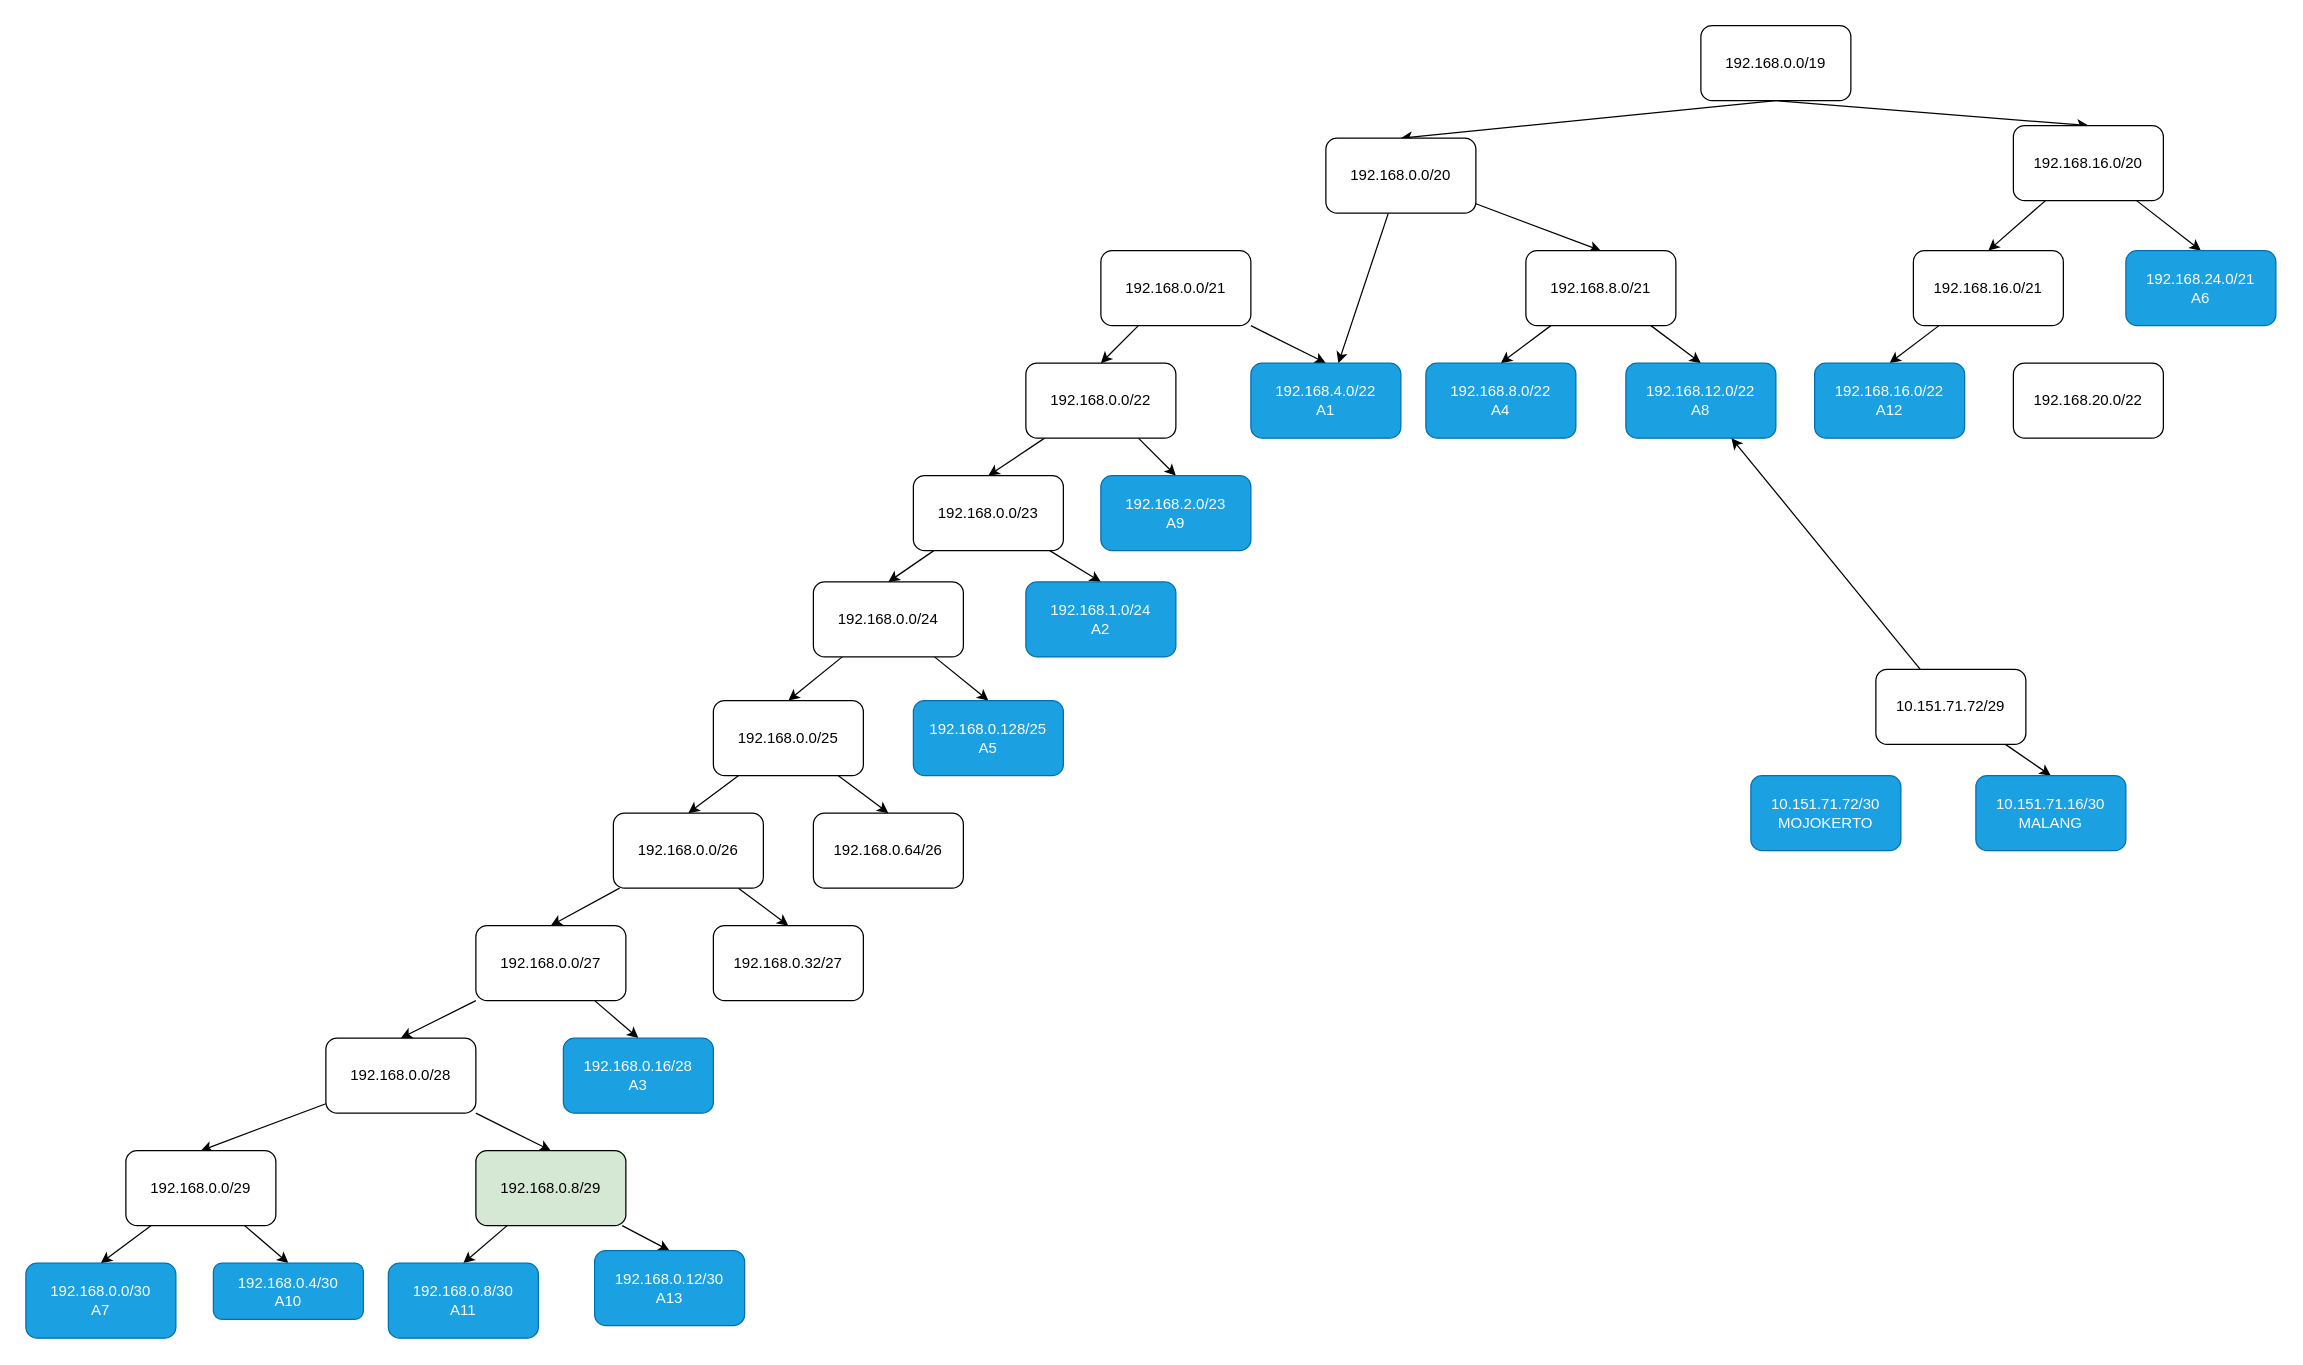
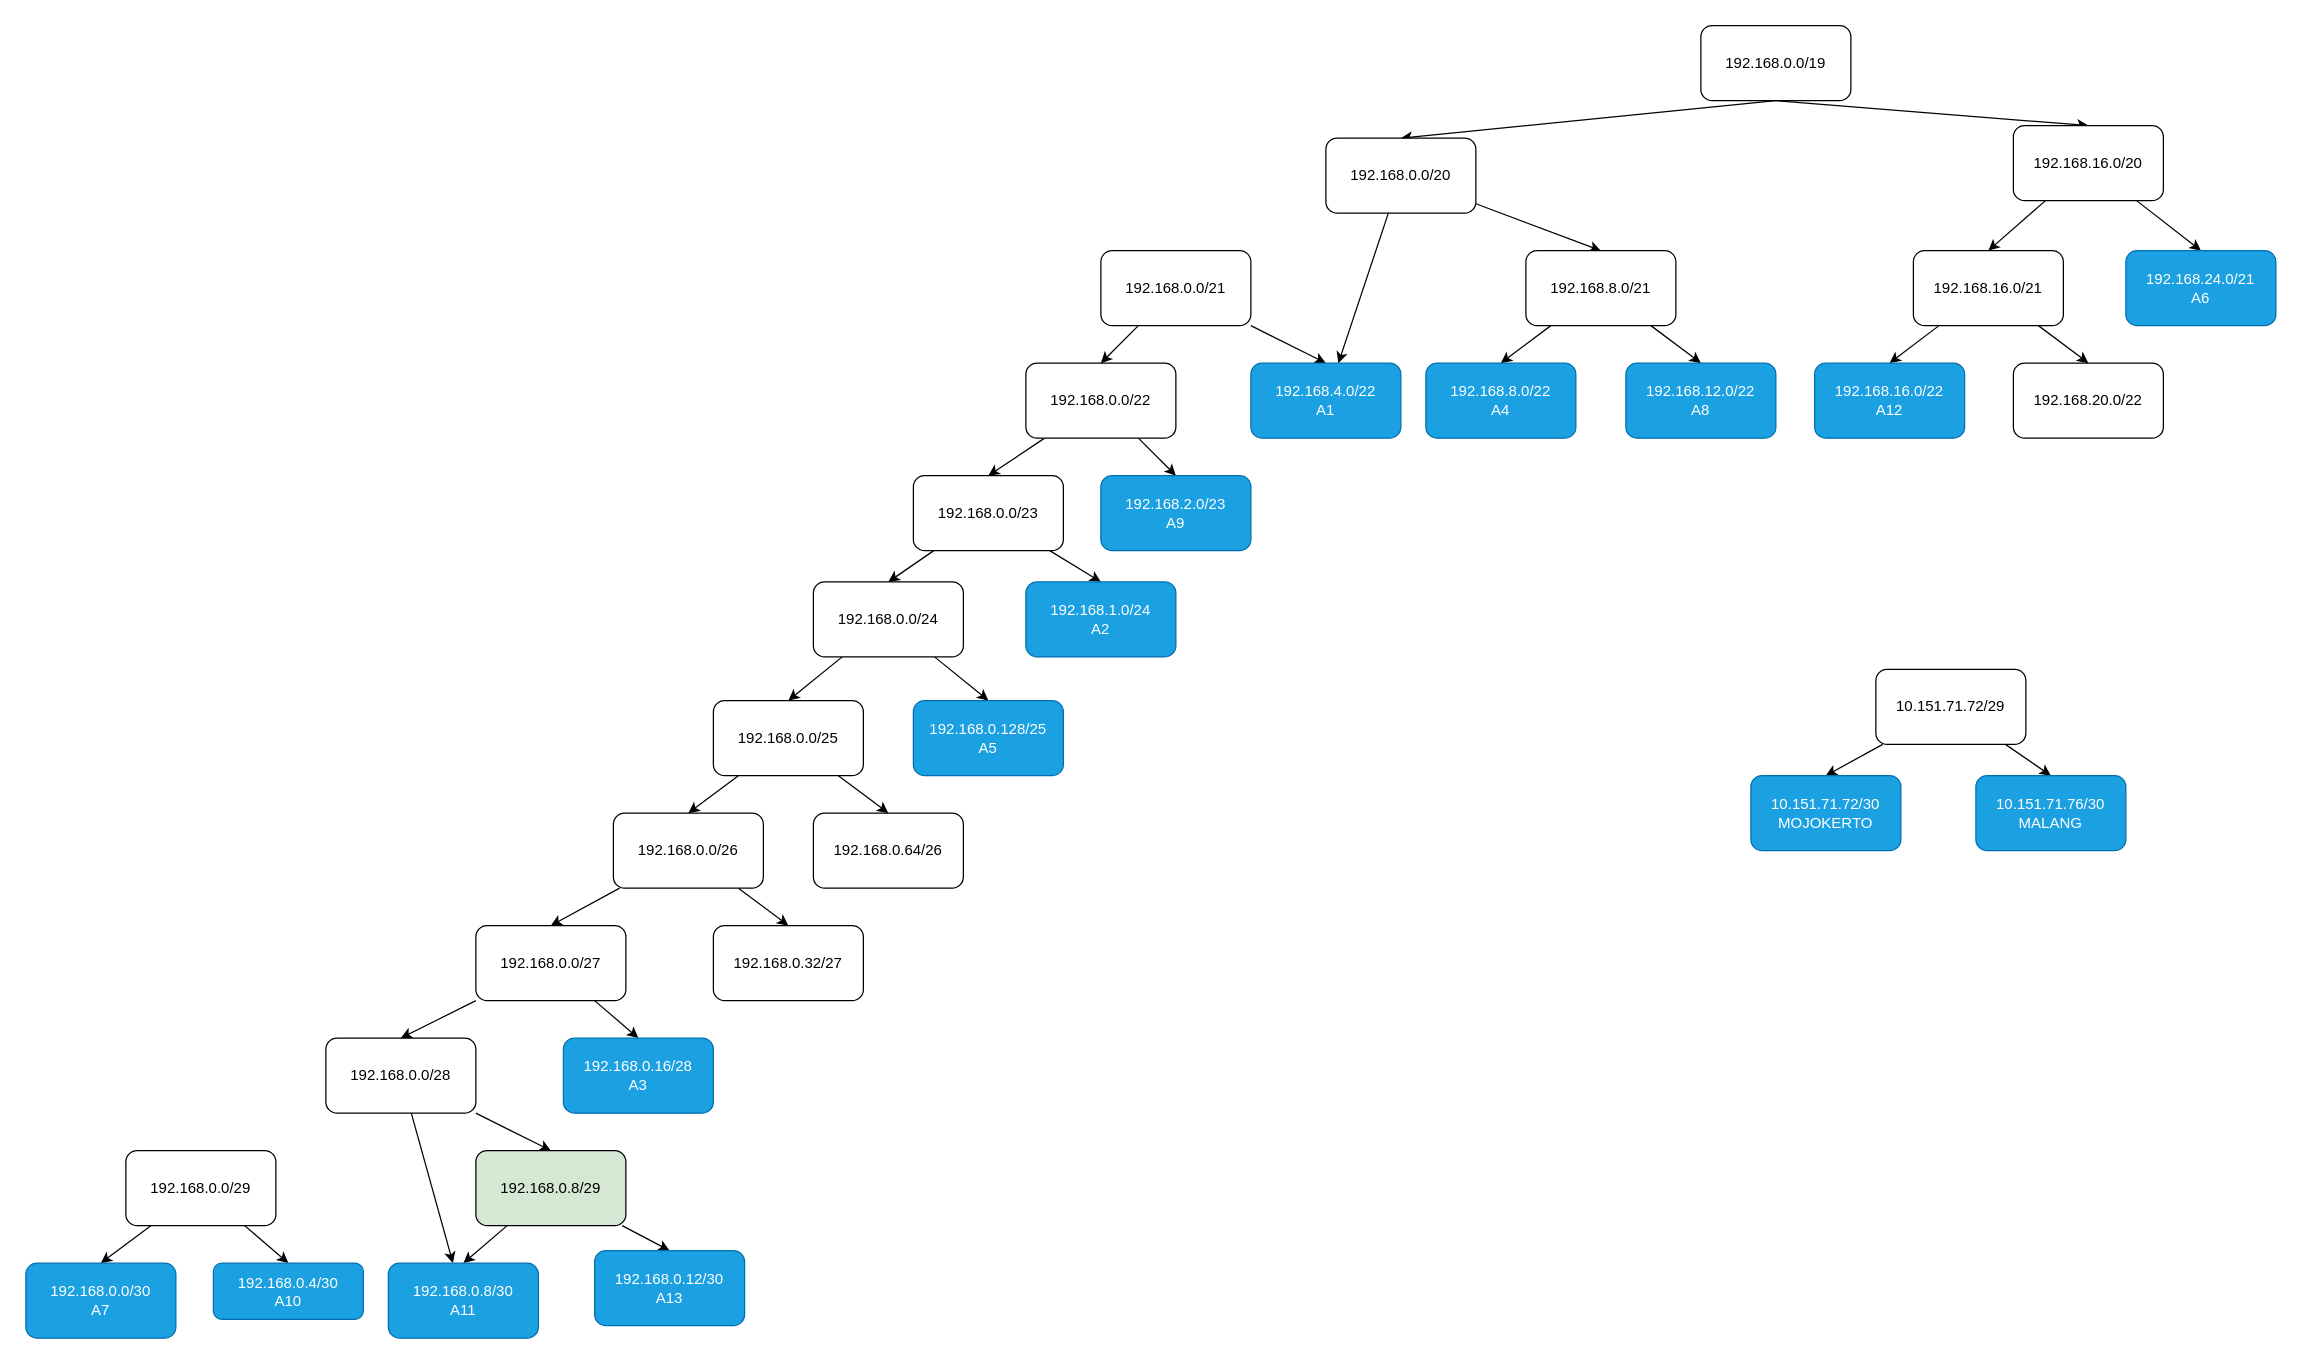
none -> (2060, 342)
(1828, 557) -> (1858, 758)
(2051, 813) -> (2051, 813)
(267, 1126) -> (431, 1184)
